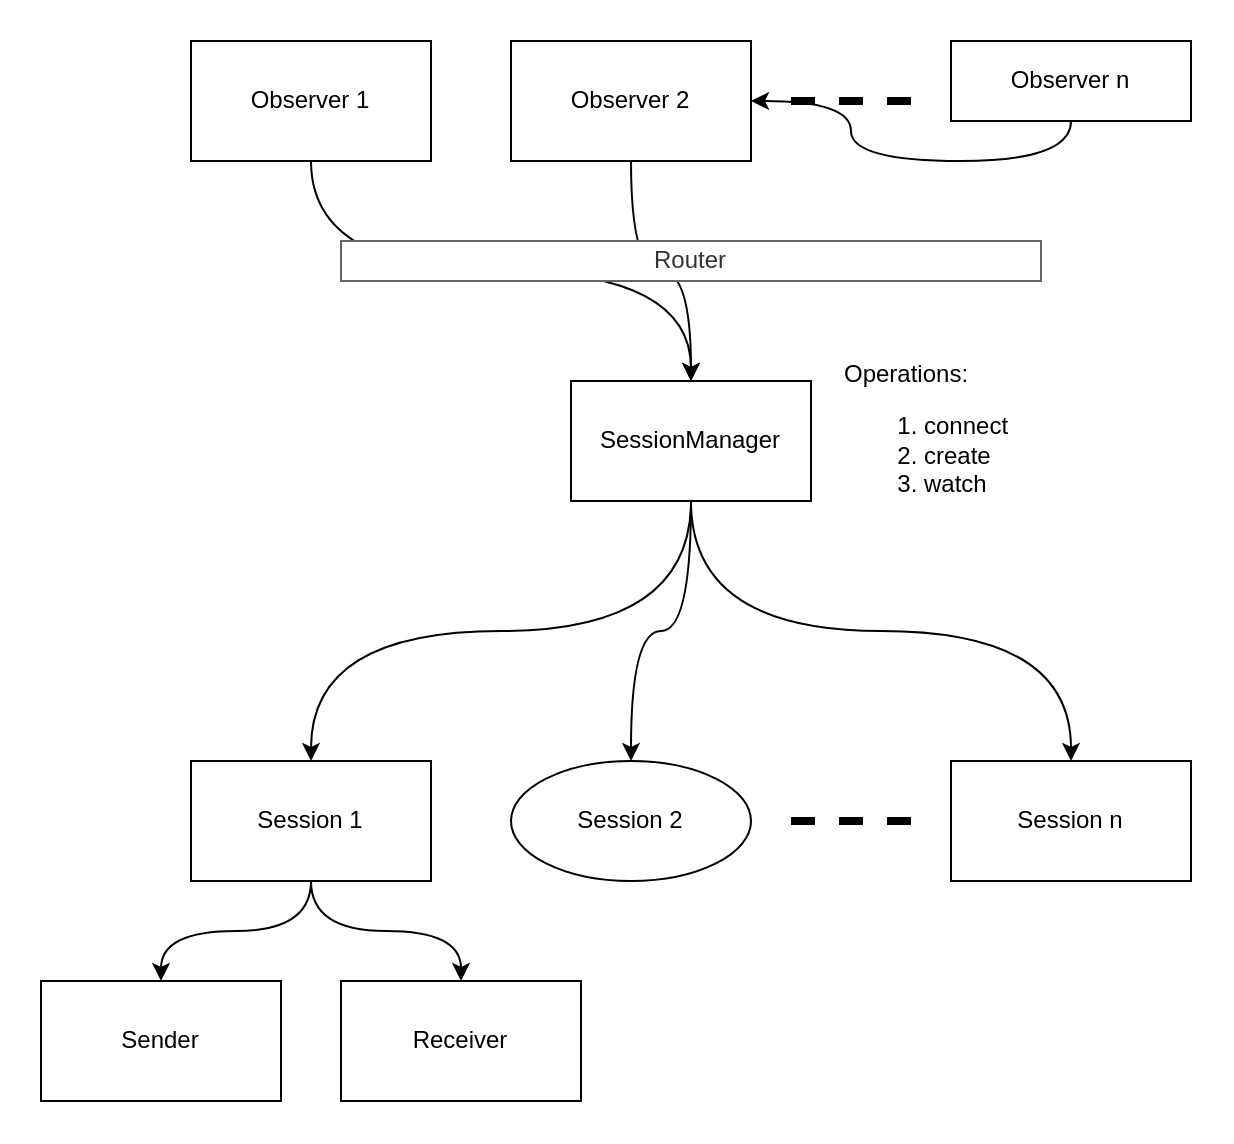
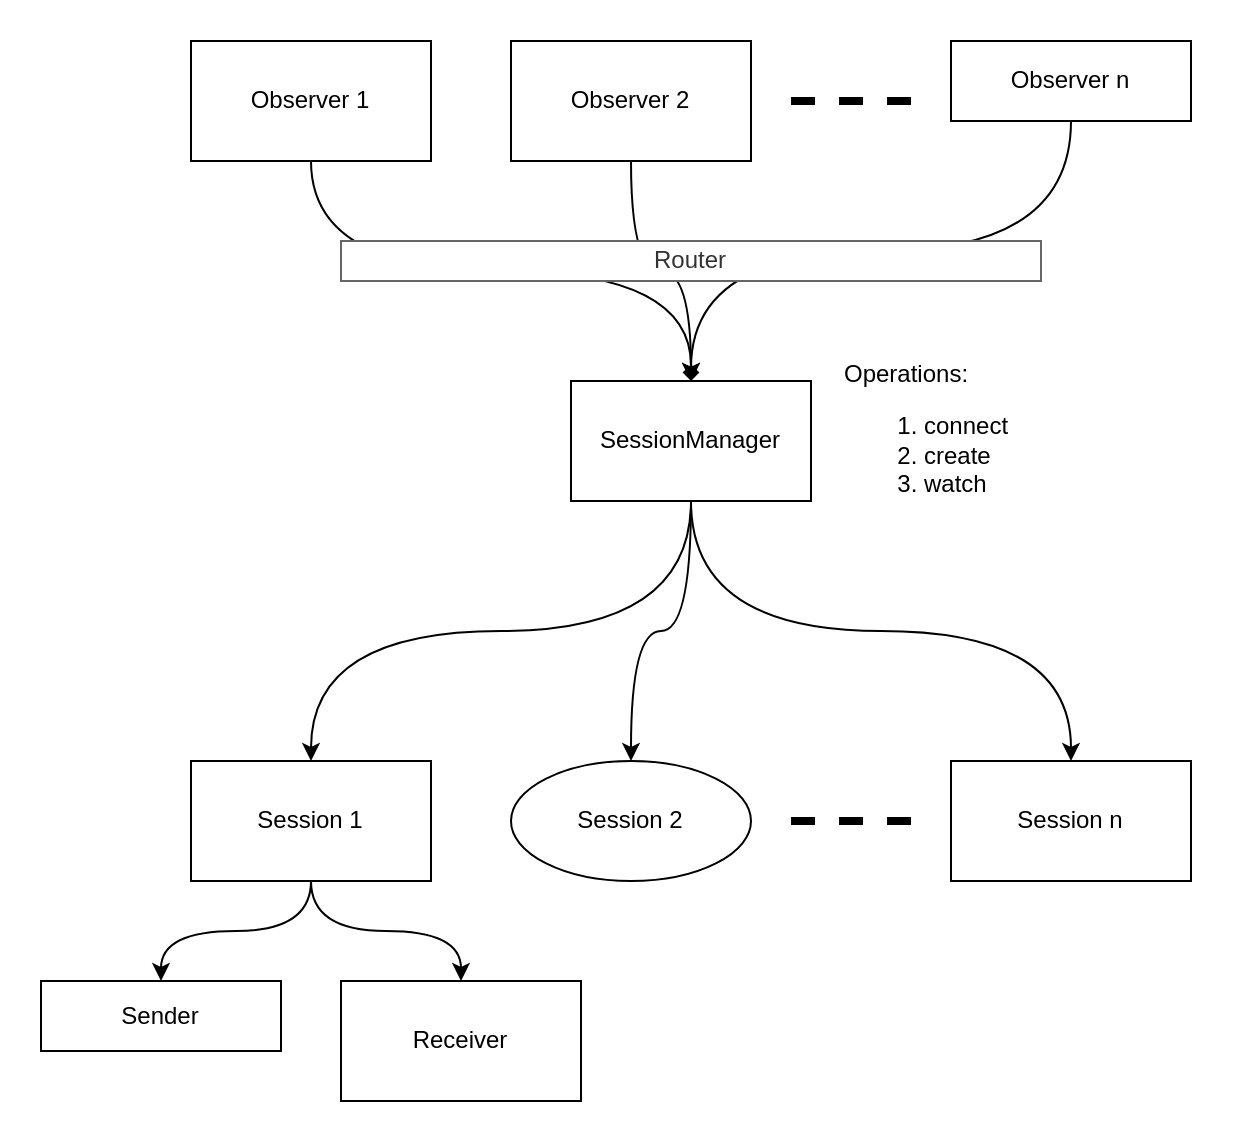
(938, 161) -> (1043, 201)
(660, 305) -> (660, 305)
(161, 1041) -> (161, 1016)
